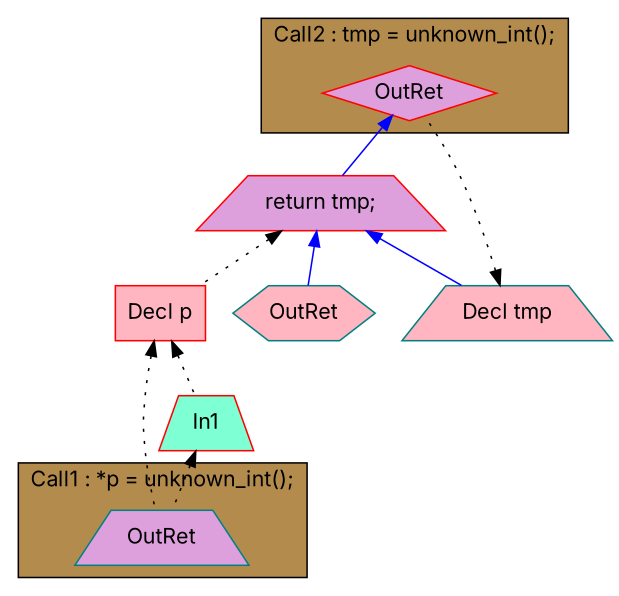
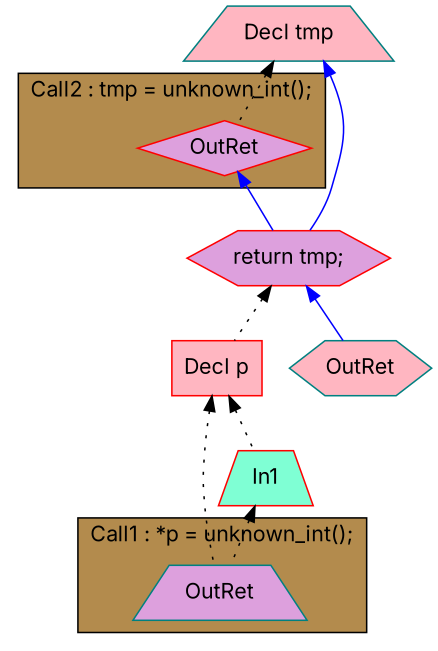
(321, 203) -> (289, 258)
(421, 262) -> (340, 155)
